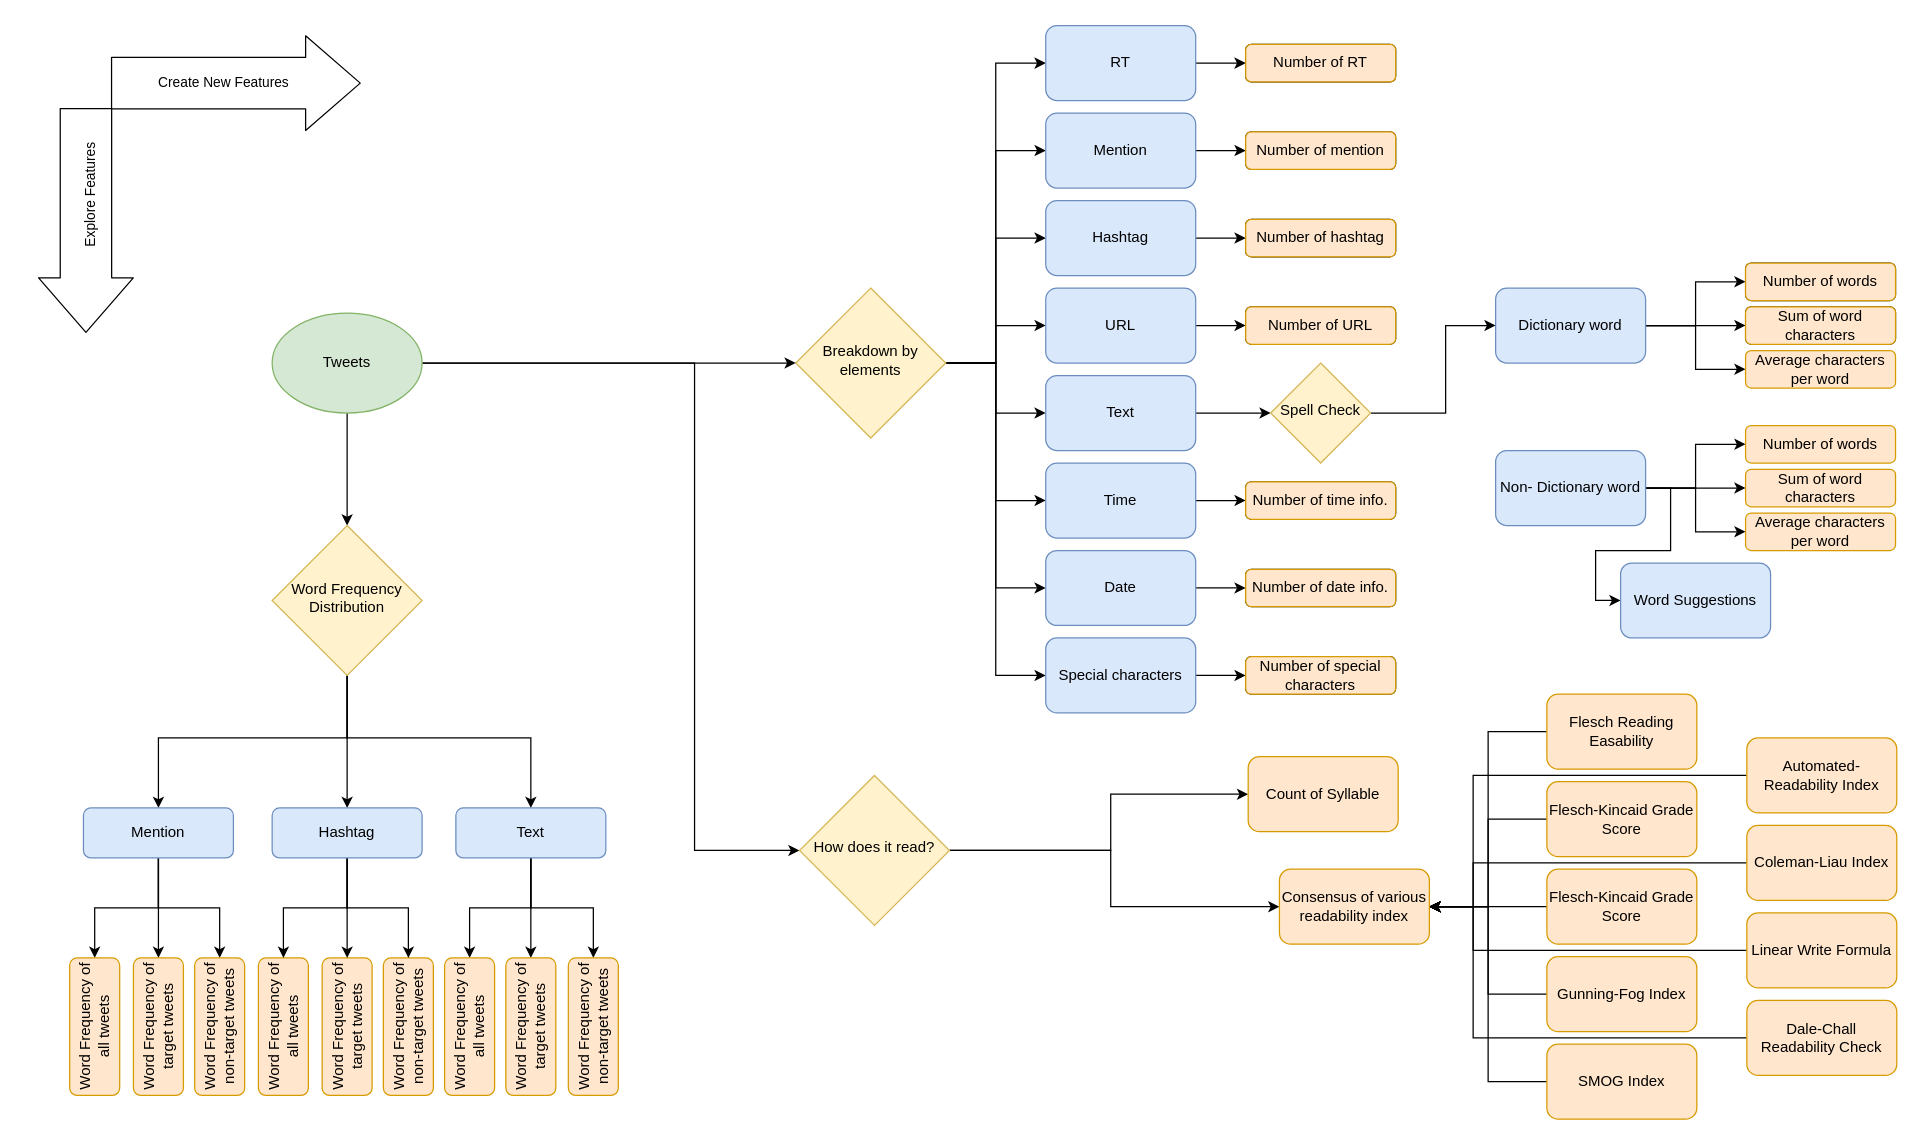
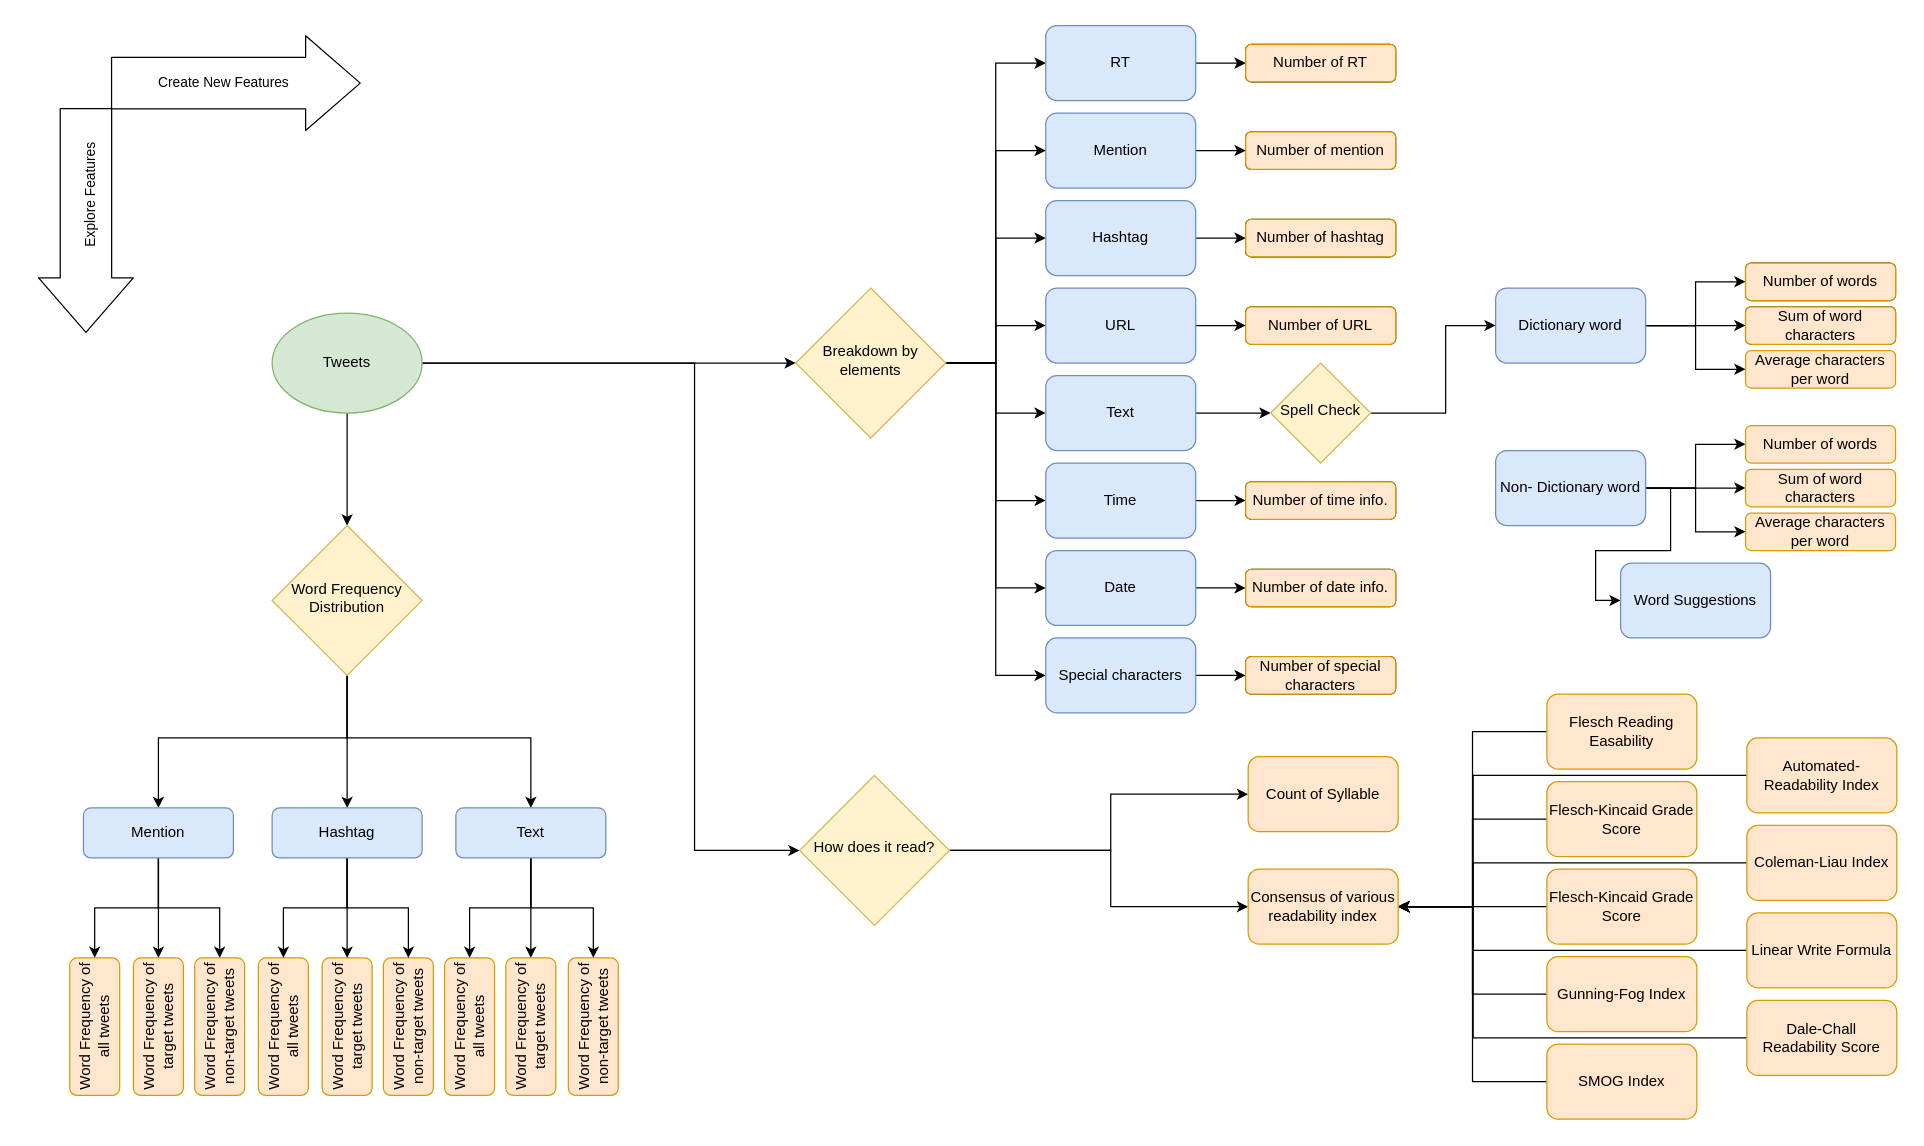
(1354, 907) -> (1323, 907)
(1822, 1038) -> (1822, 1038)
